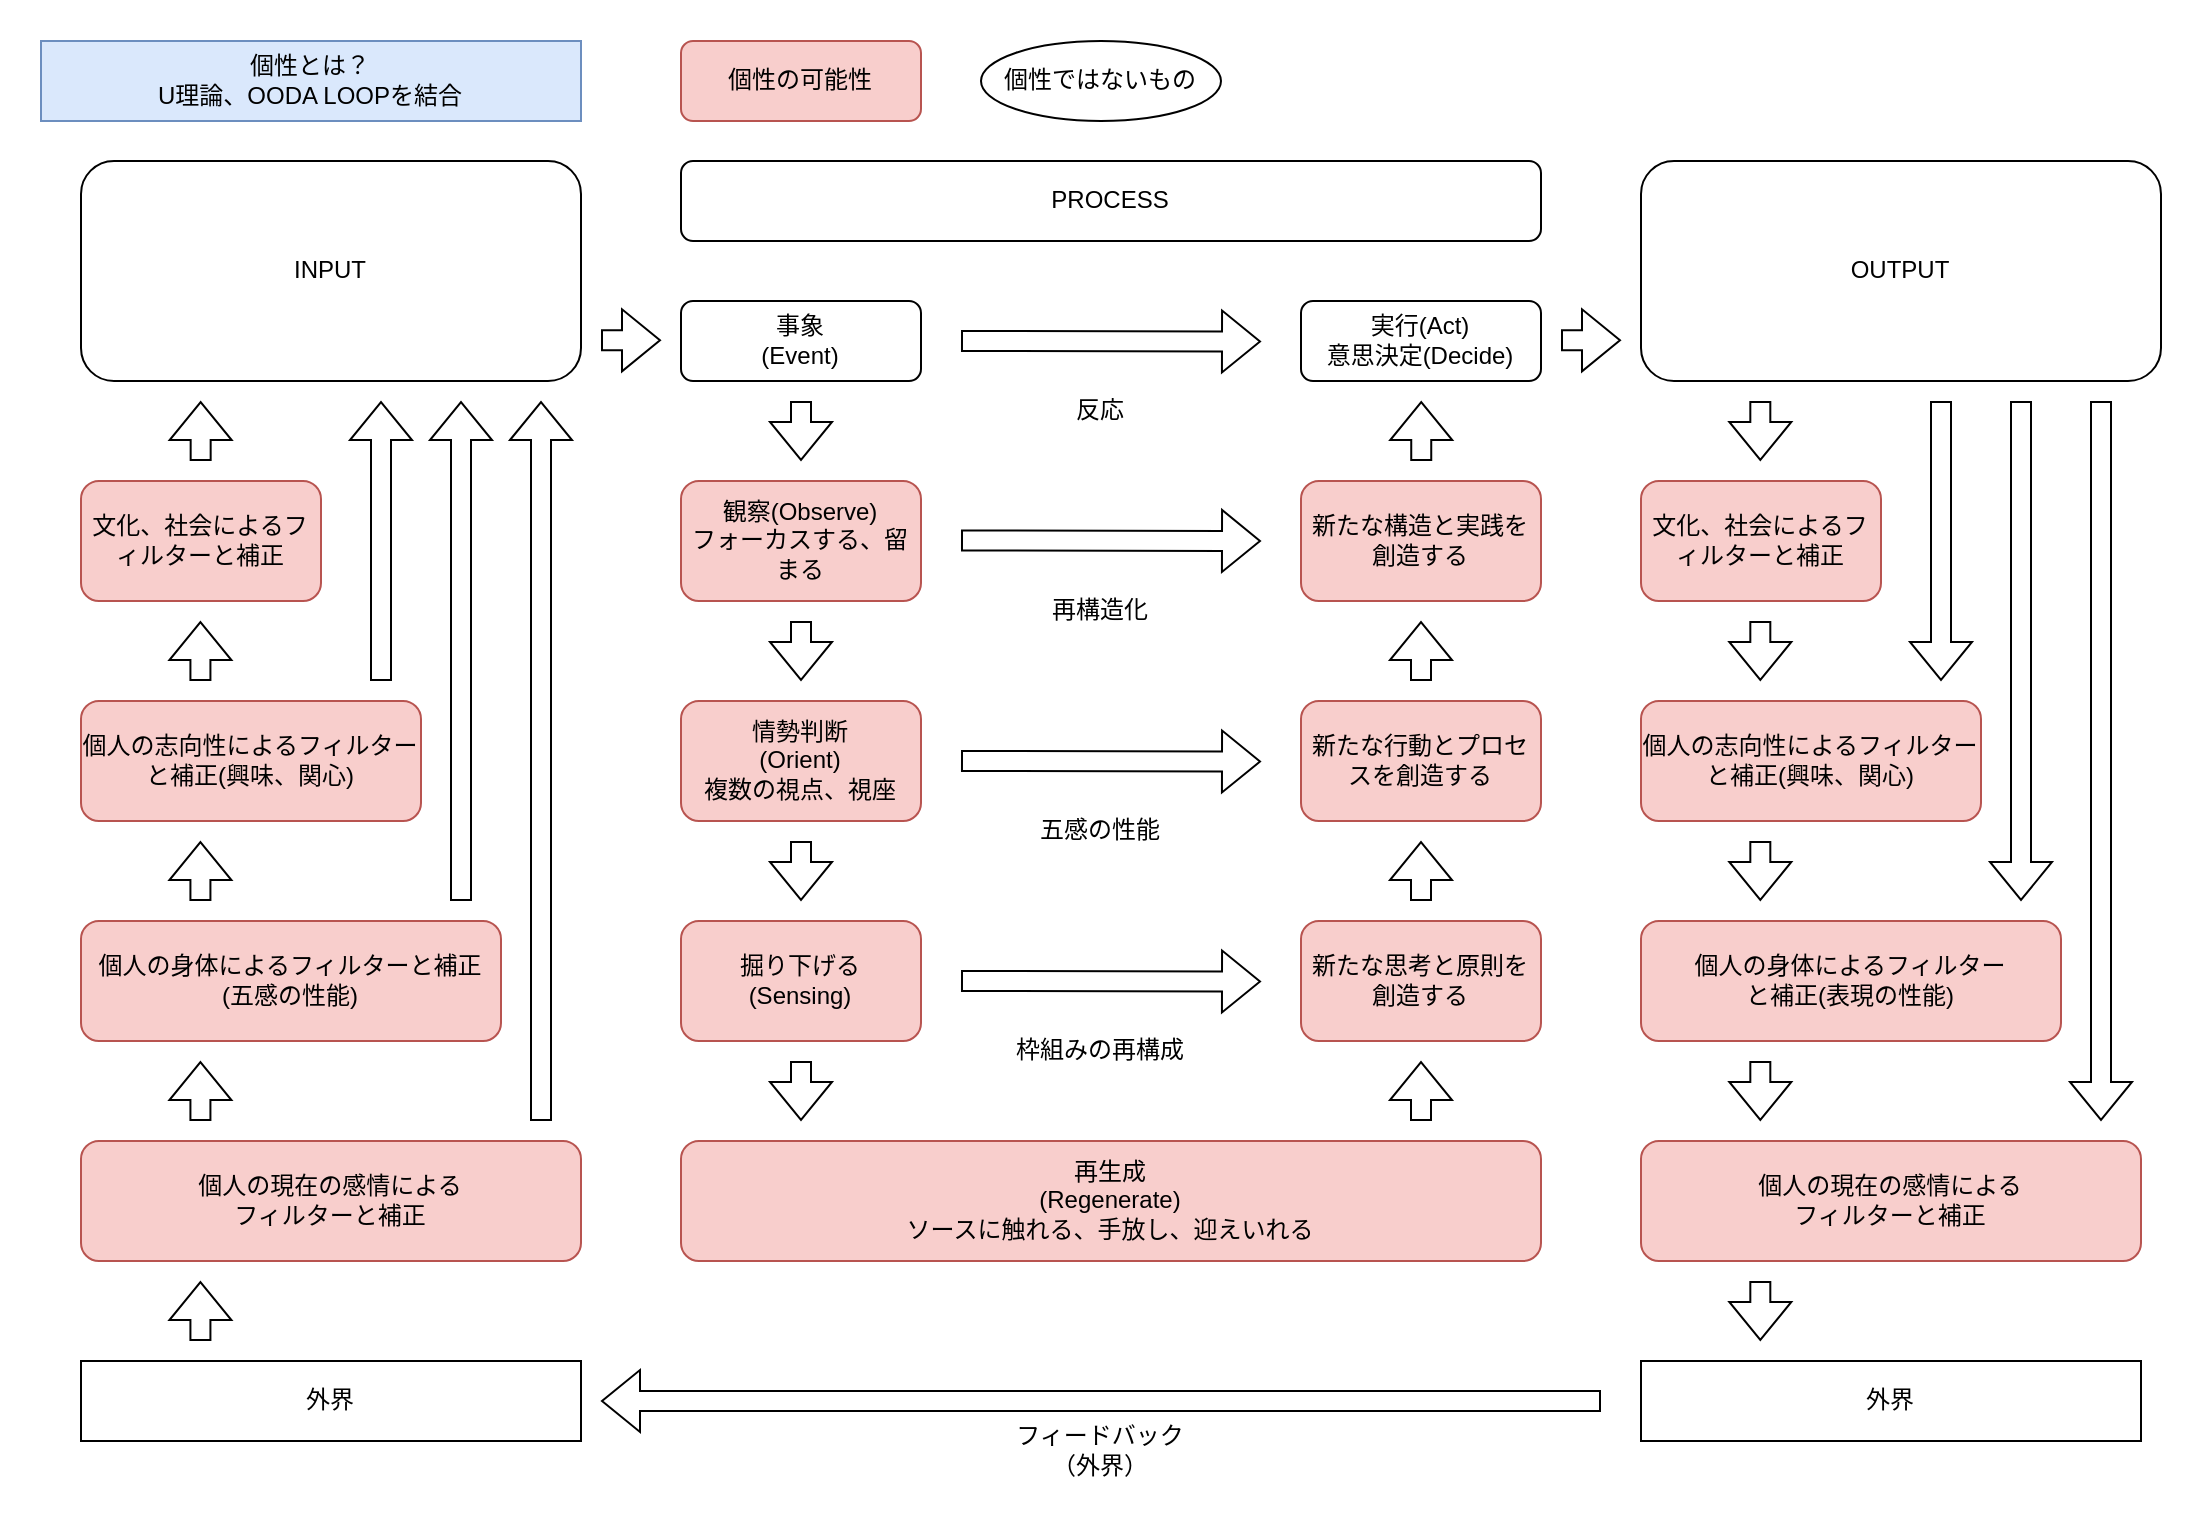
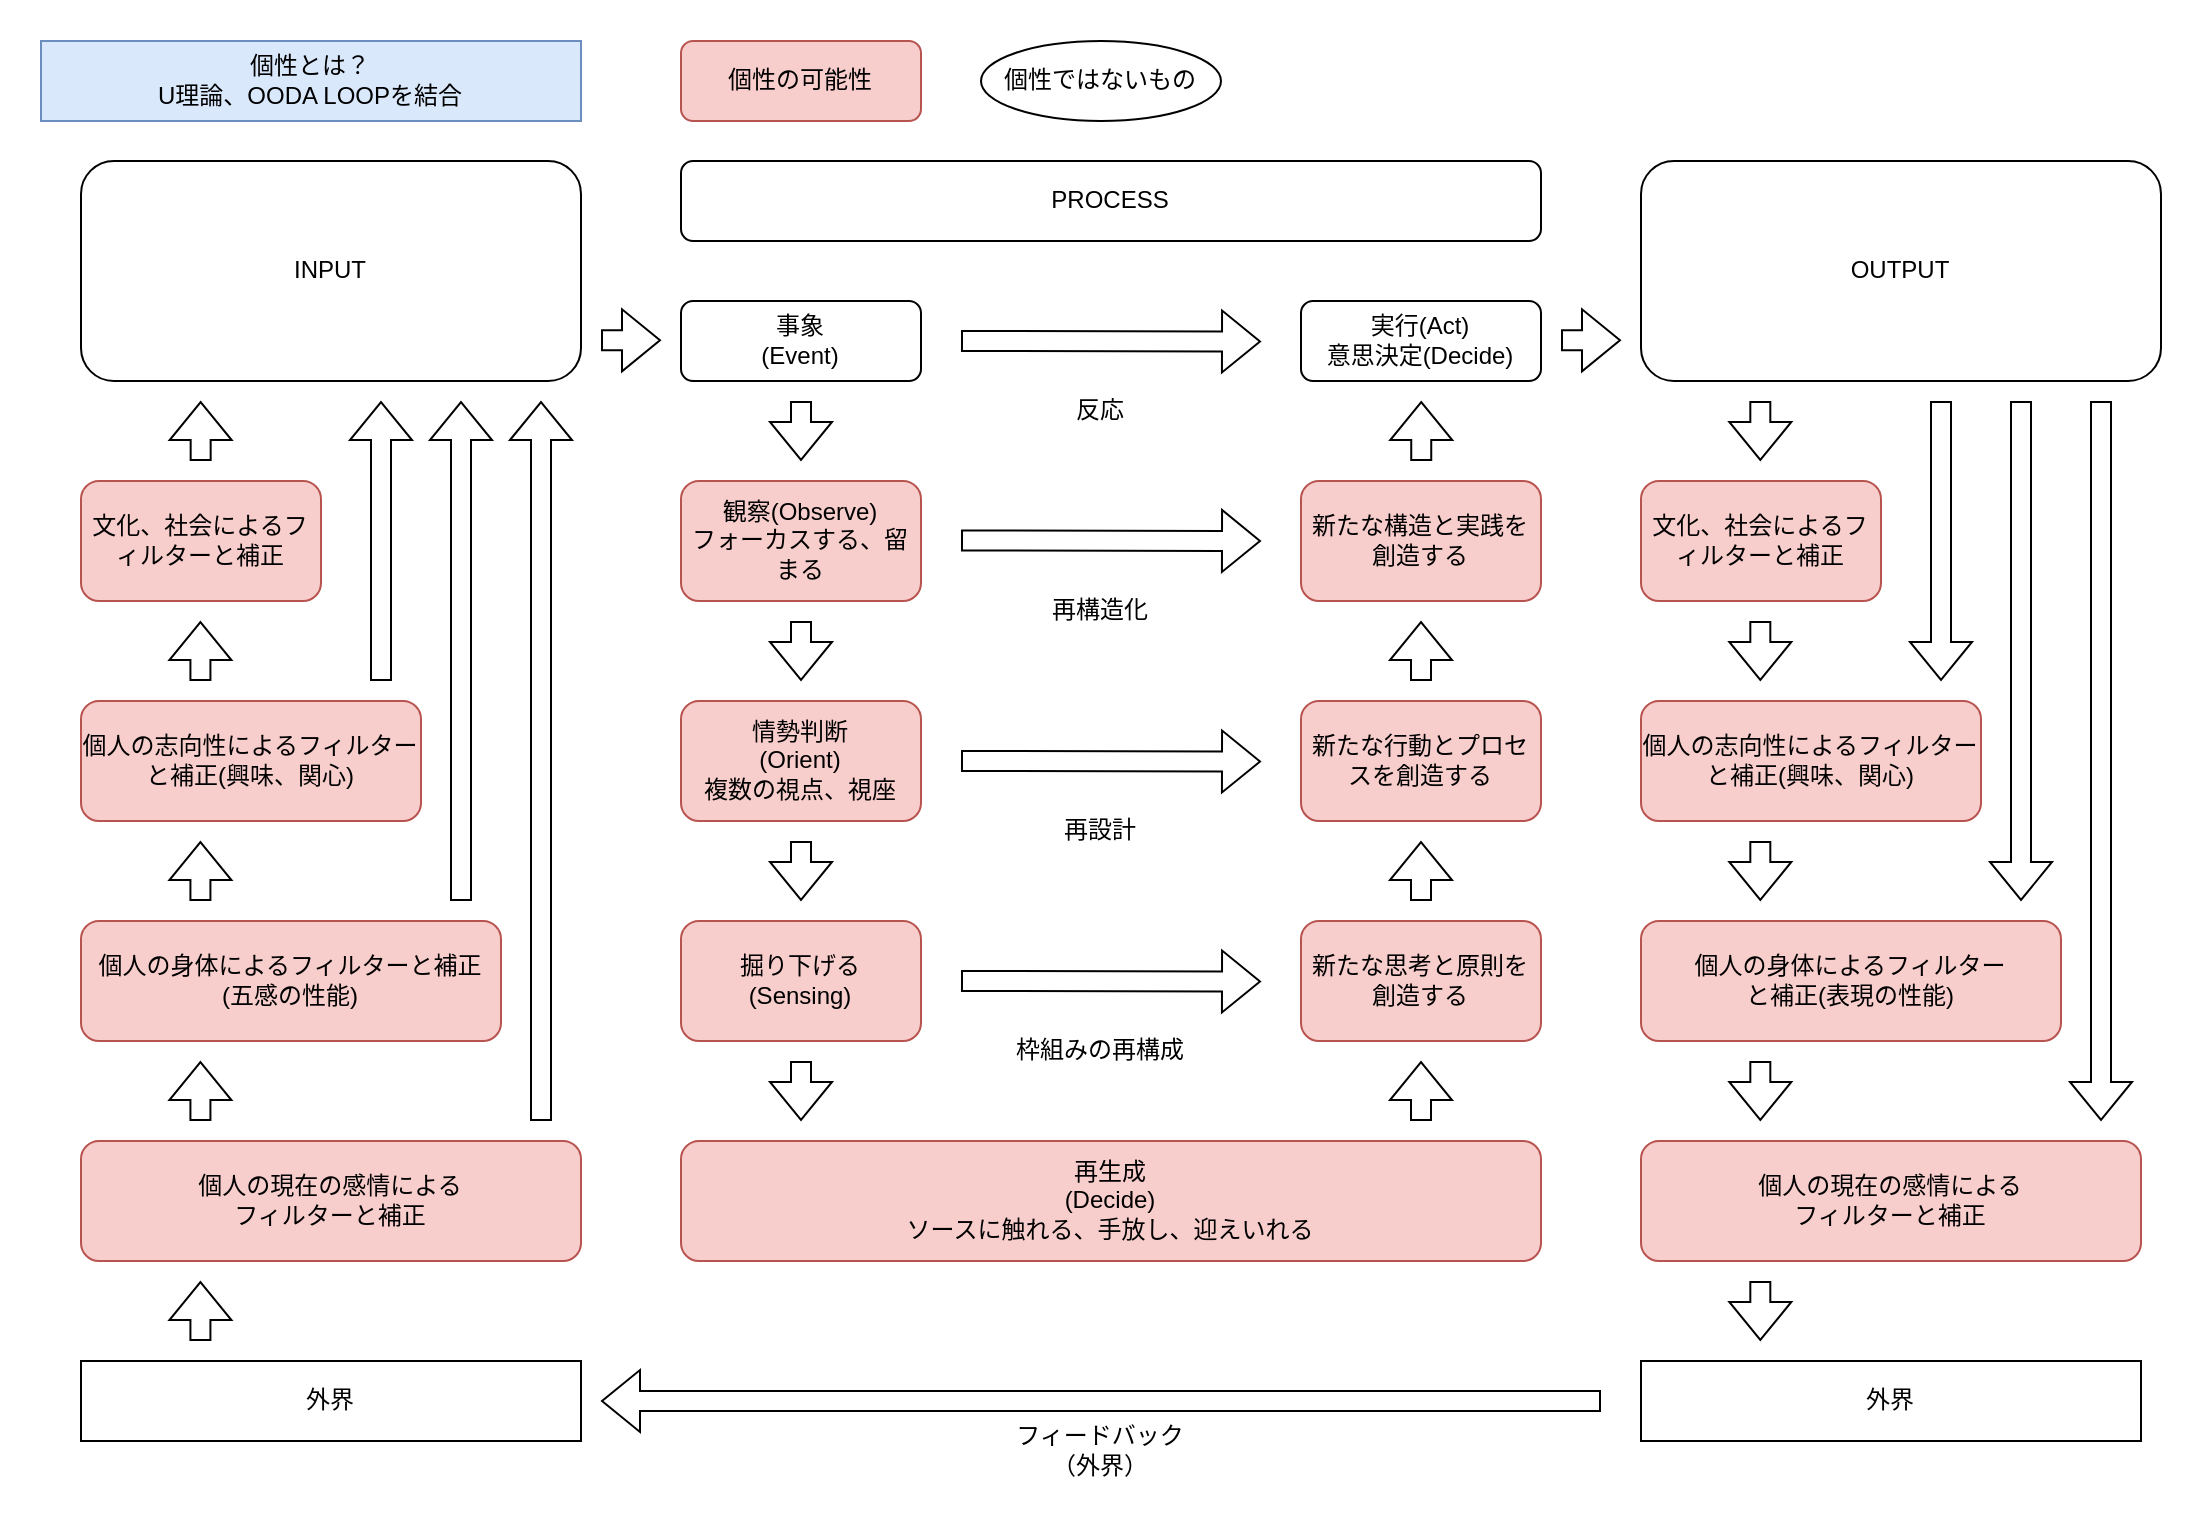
(1101, 831) -> (1101, 831)
(1111, 1201) -> (1111, 1201)
